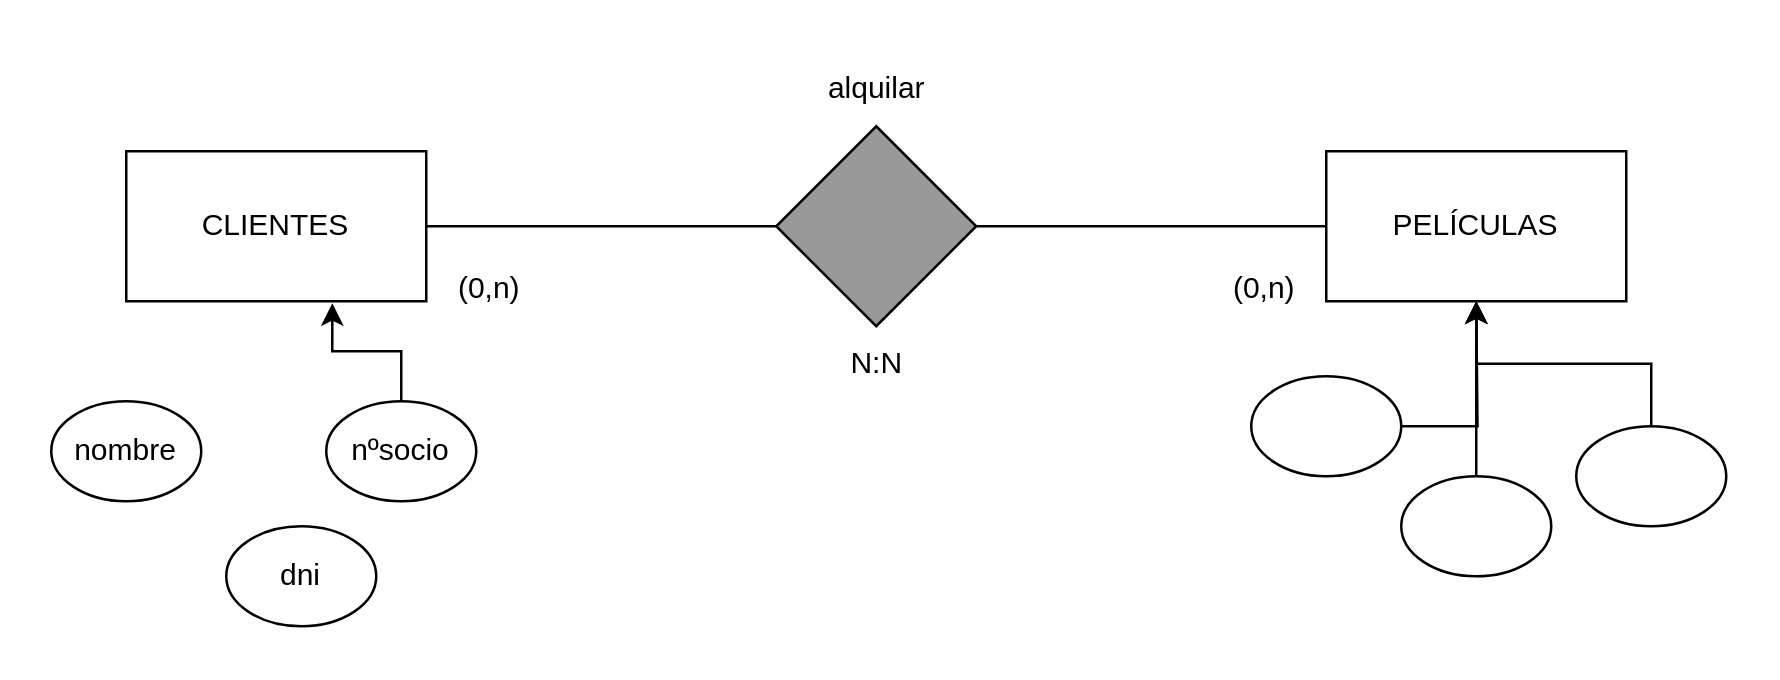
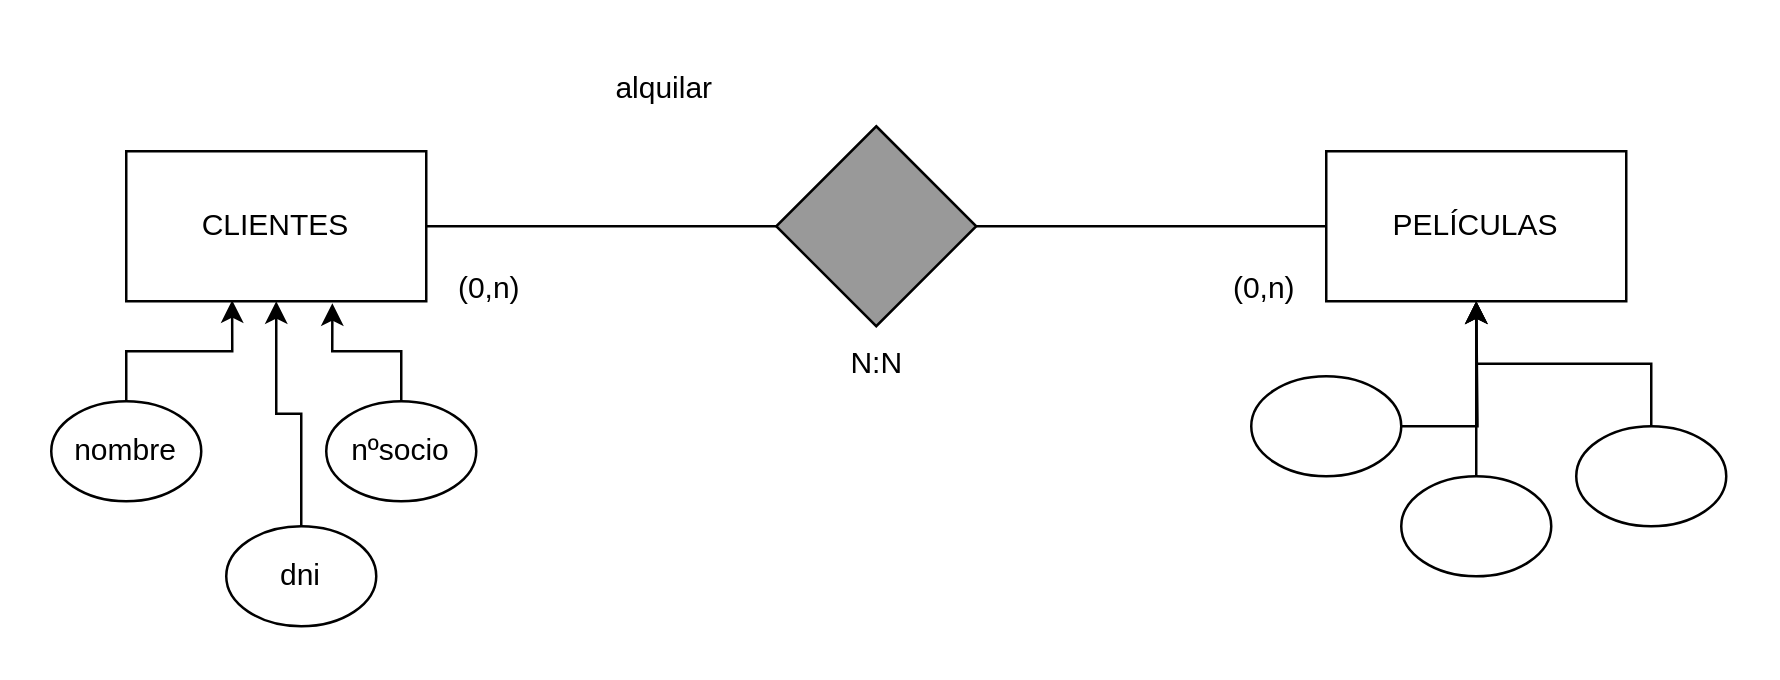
(876, 89) -> (664, 89)
none -> (171, 351)
none -> (297, 414)
